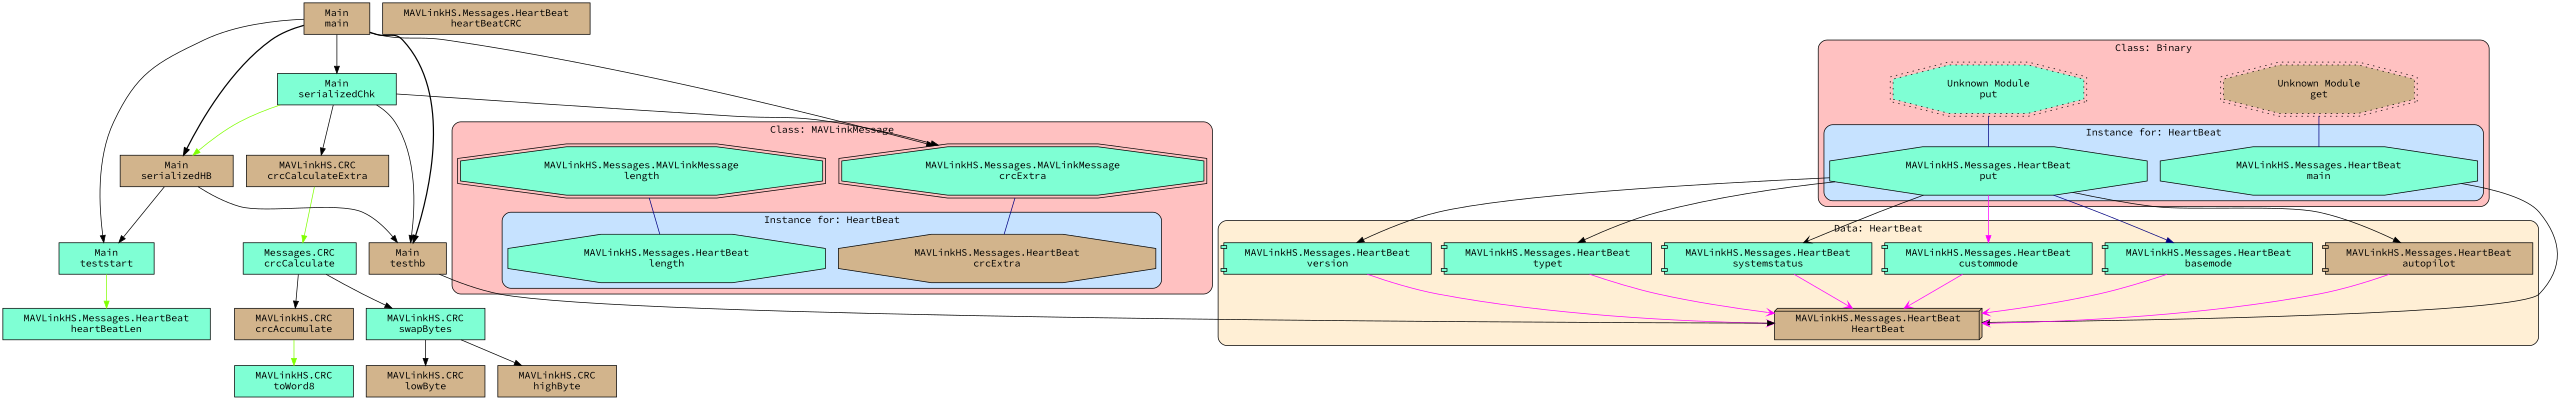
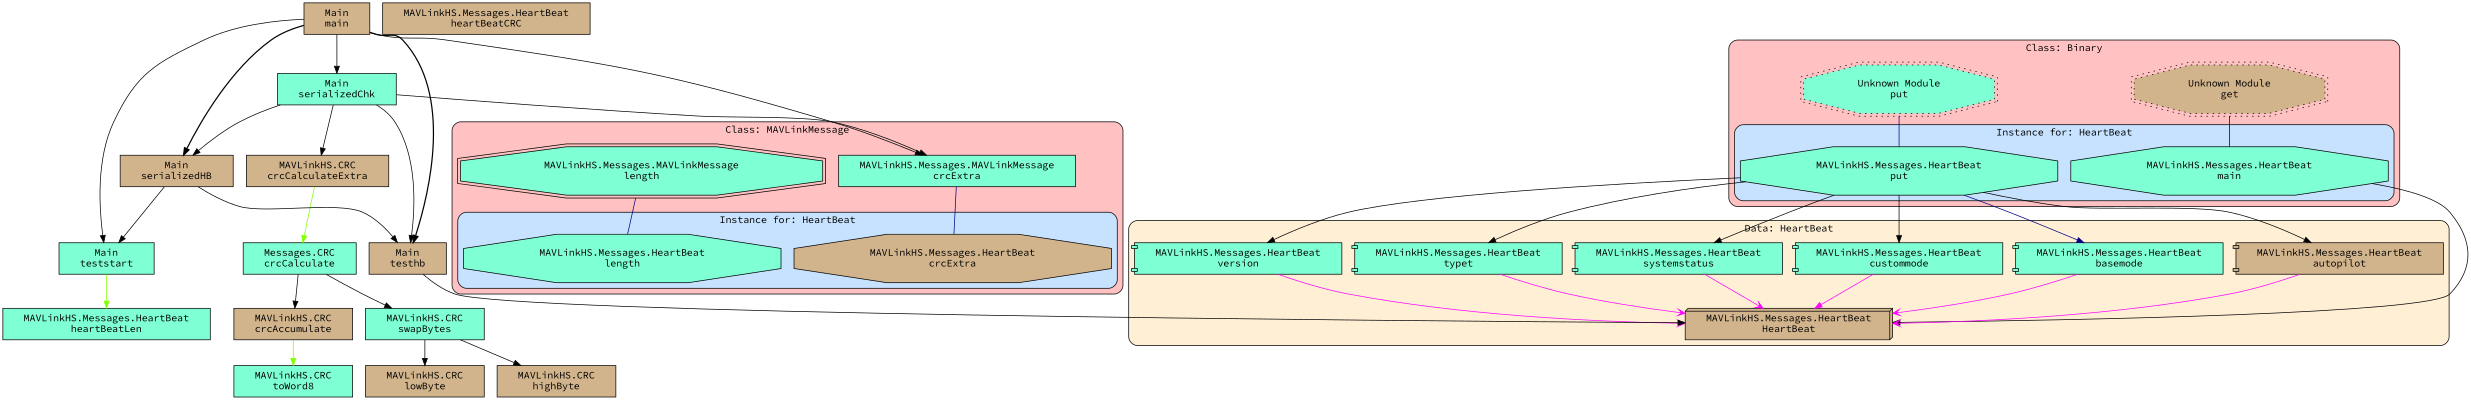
(237, 123) -> (237, 123)
(2319, 132) -> (2230, 132)
(1023, 171) -> (957, 171)
(1988, 215) -> (1899, 215)
(1869, 216) -> (1780, 216)
(1937, 289) -> (1847, 289)
